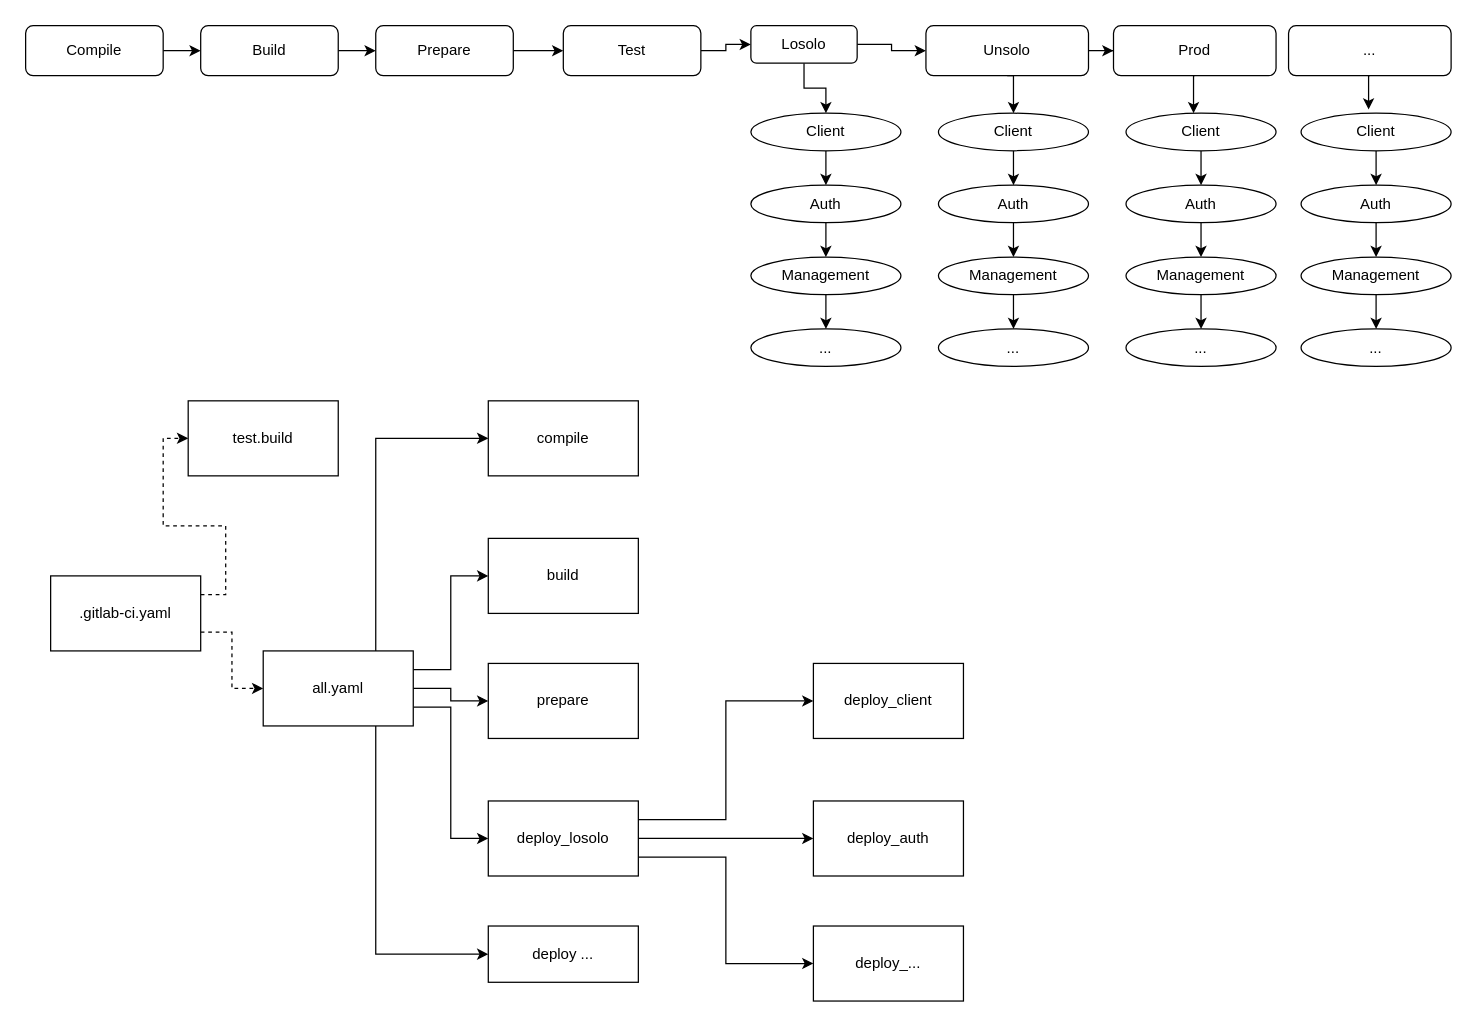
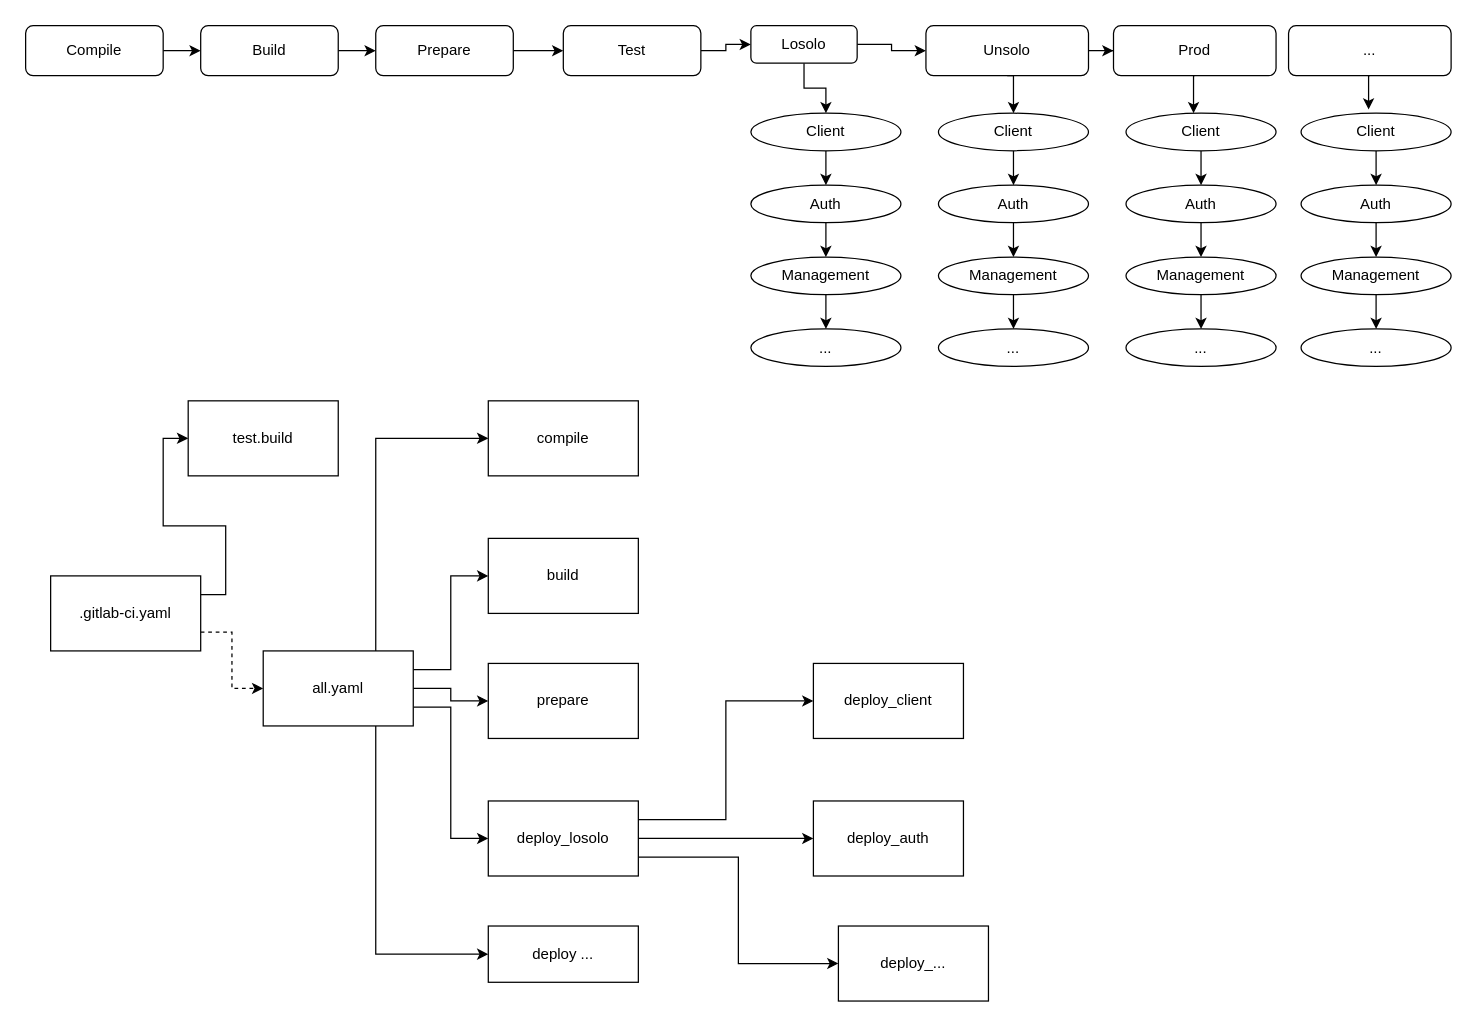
(188, 526) -> (188, 526)
(888, 963) -> (913, 963)
